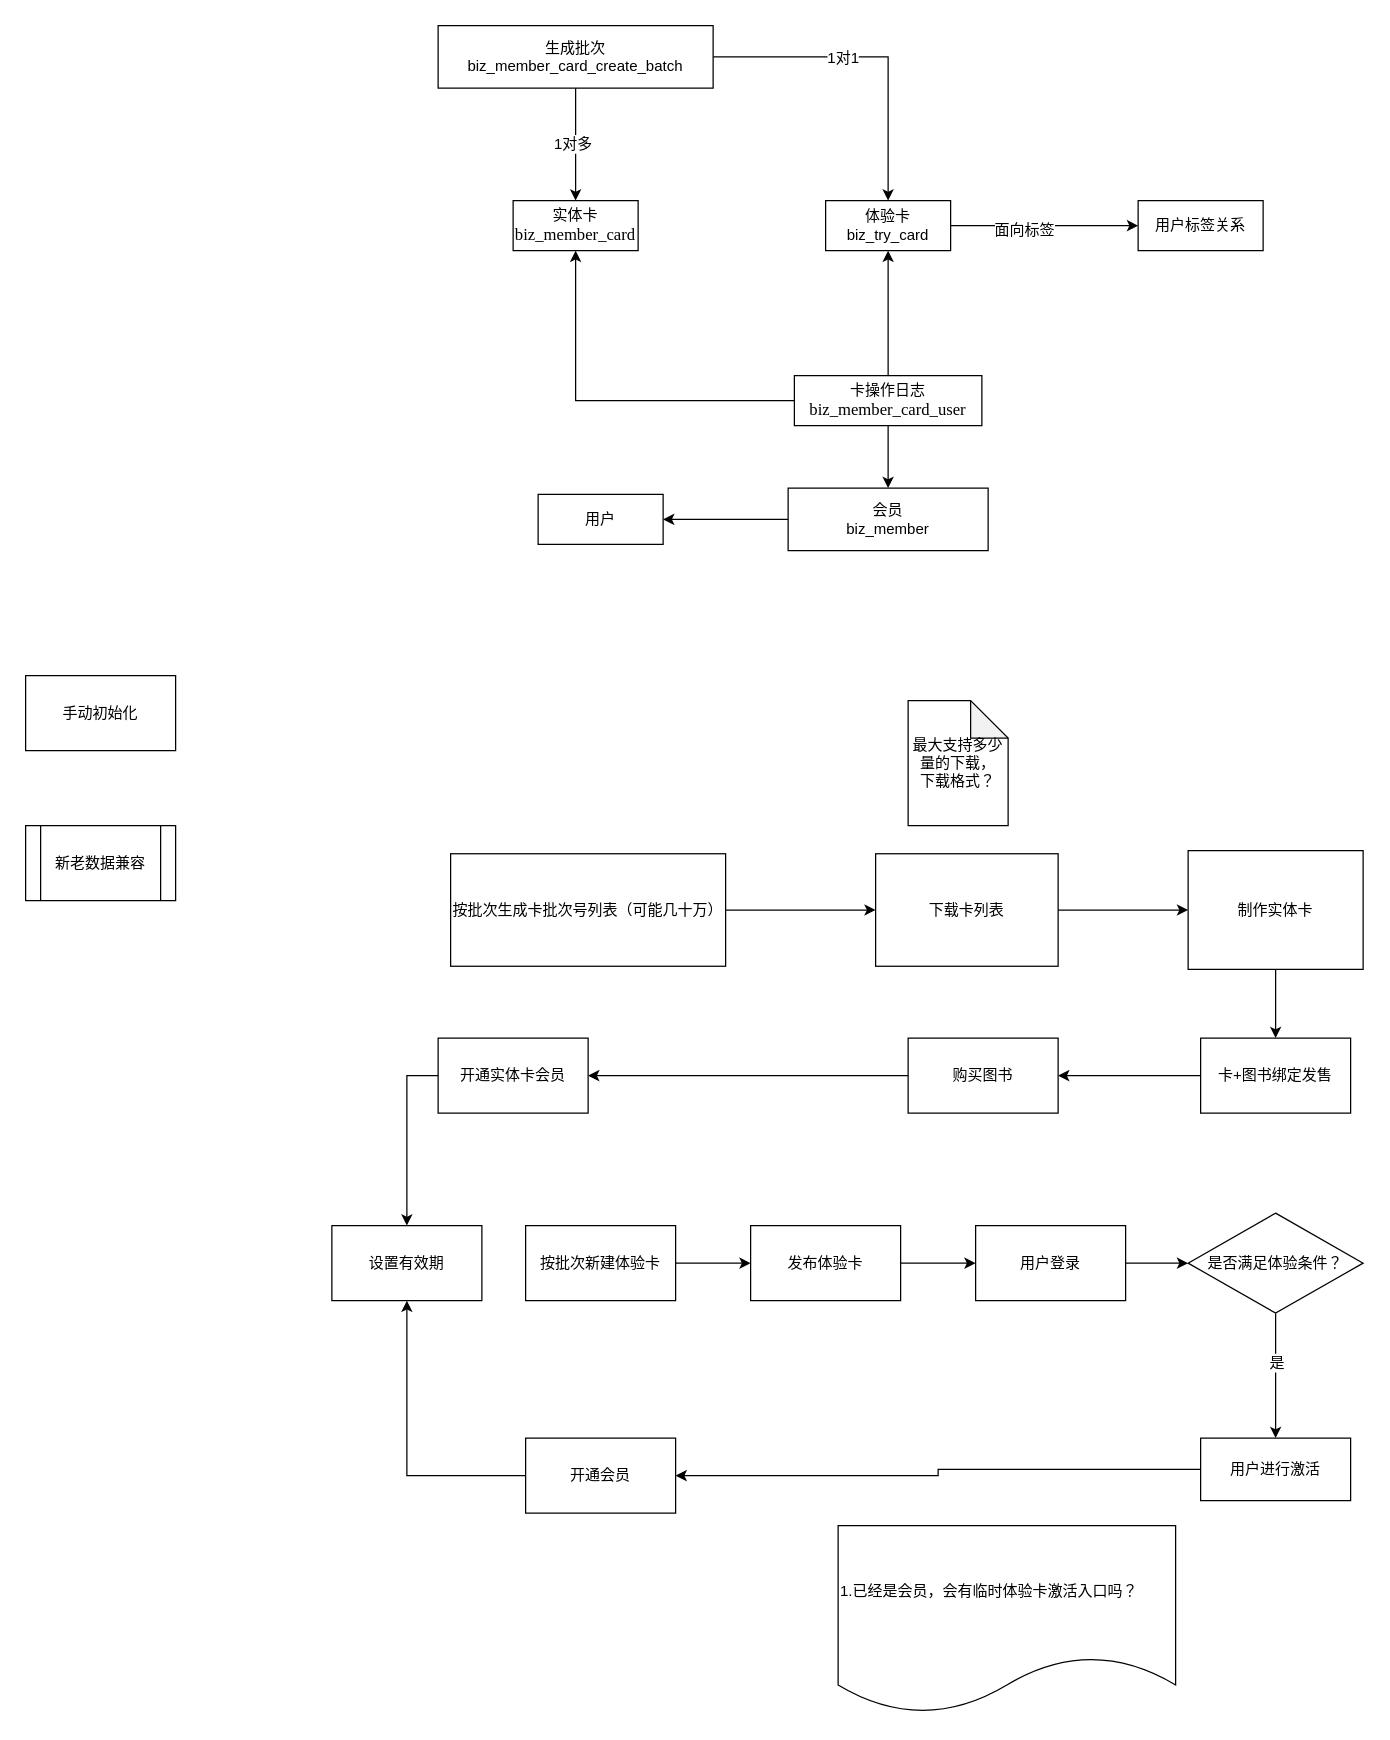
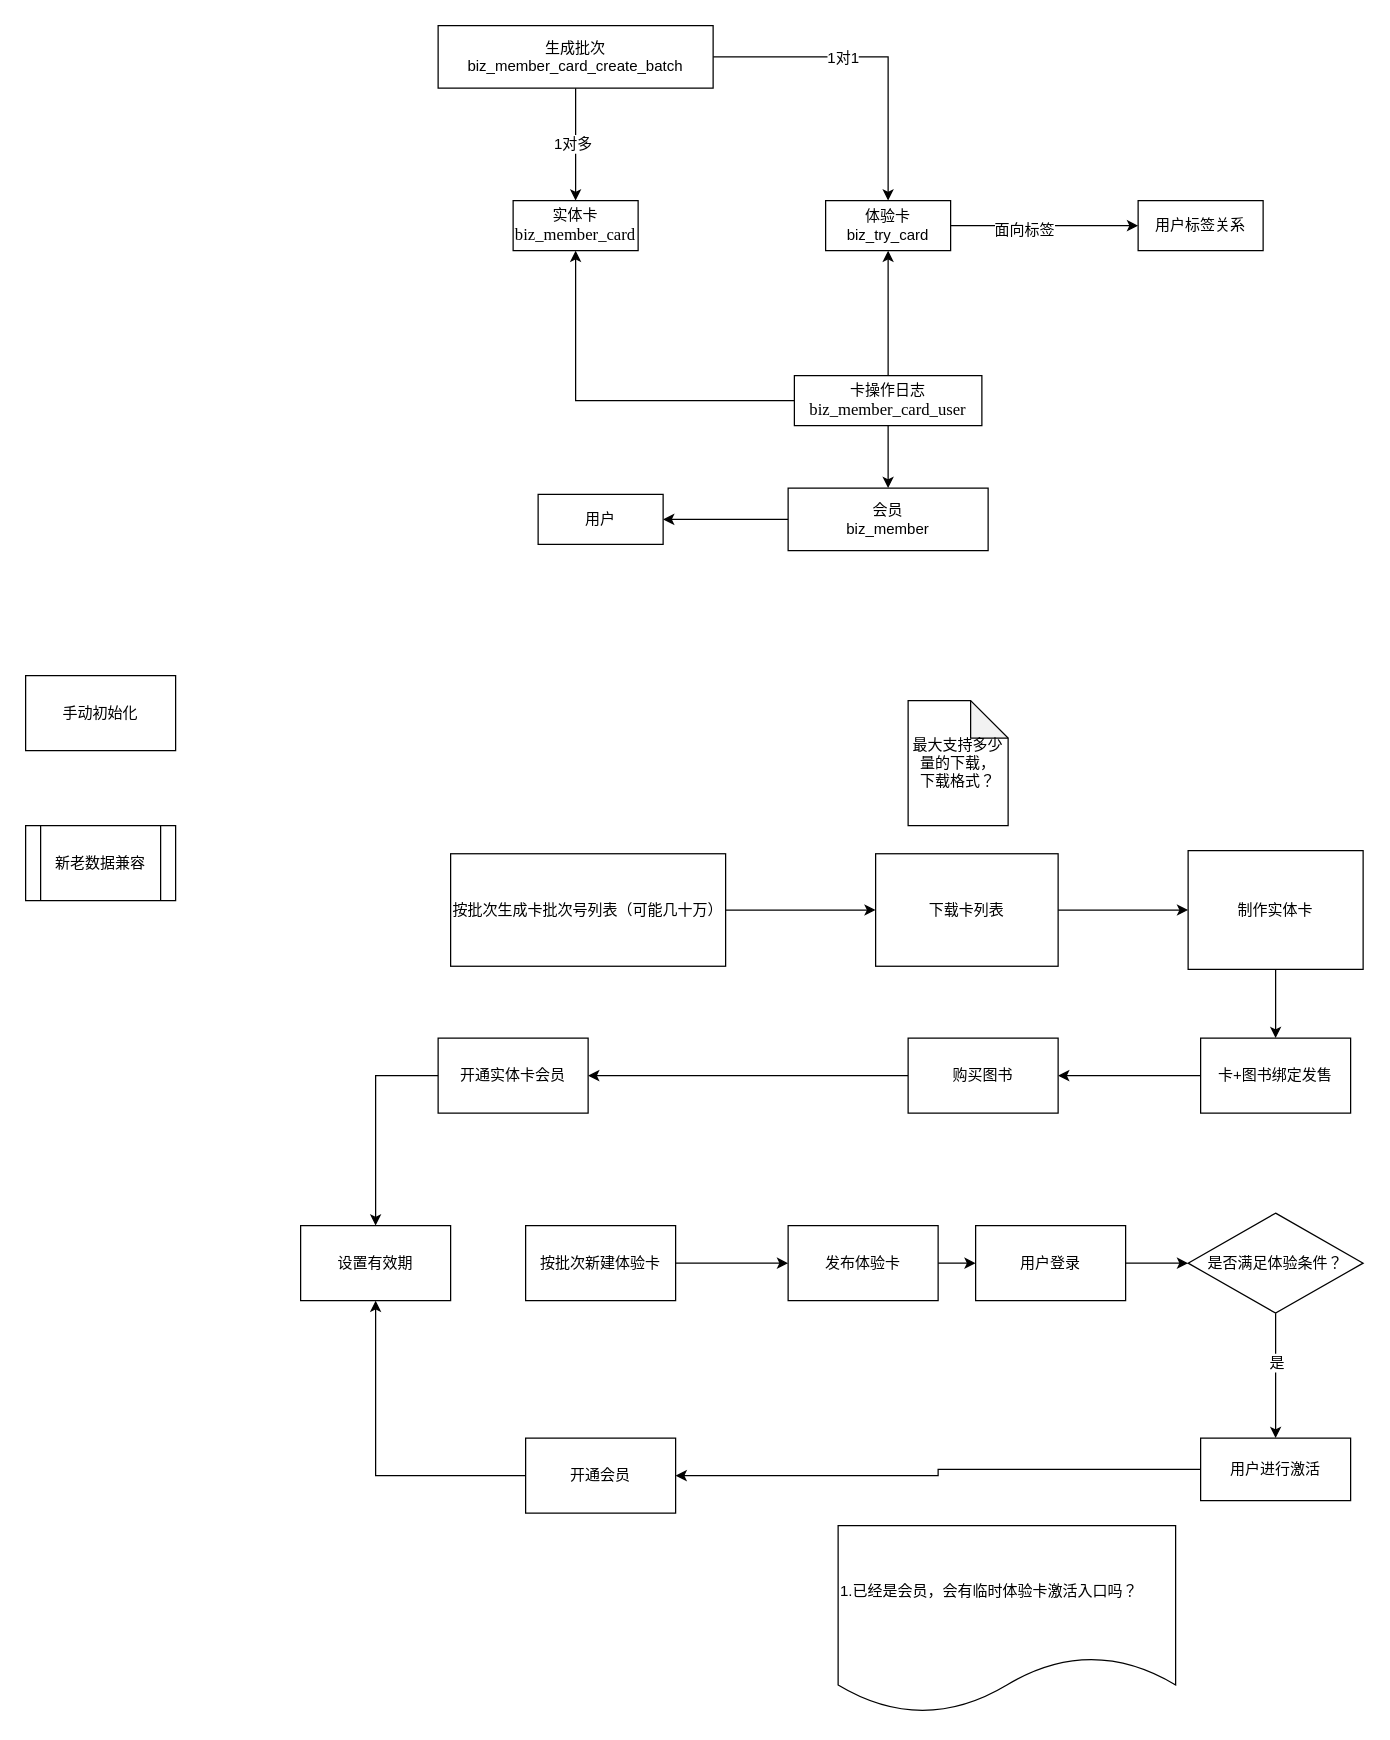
(407, 1263) -> (376, 1263)
(826, 1263) -> (863, 1263)
